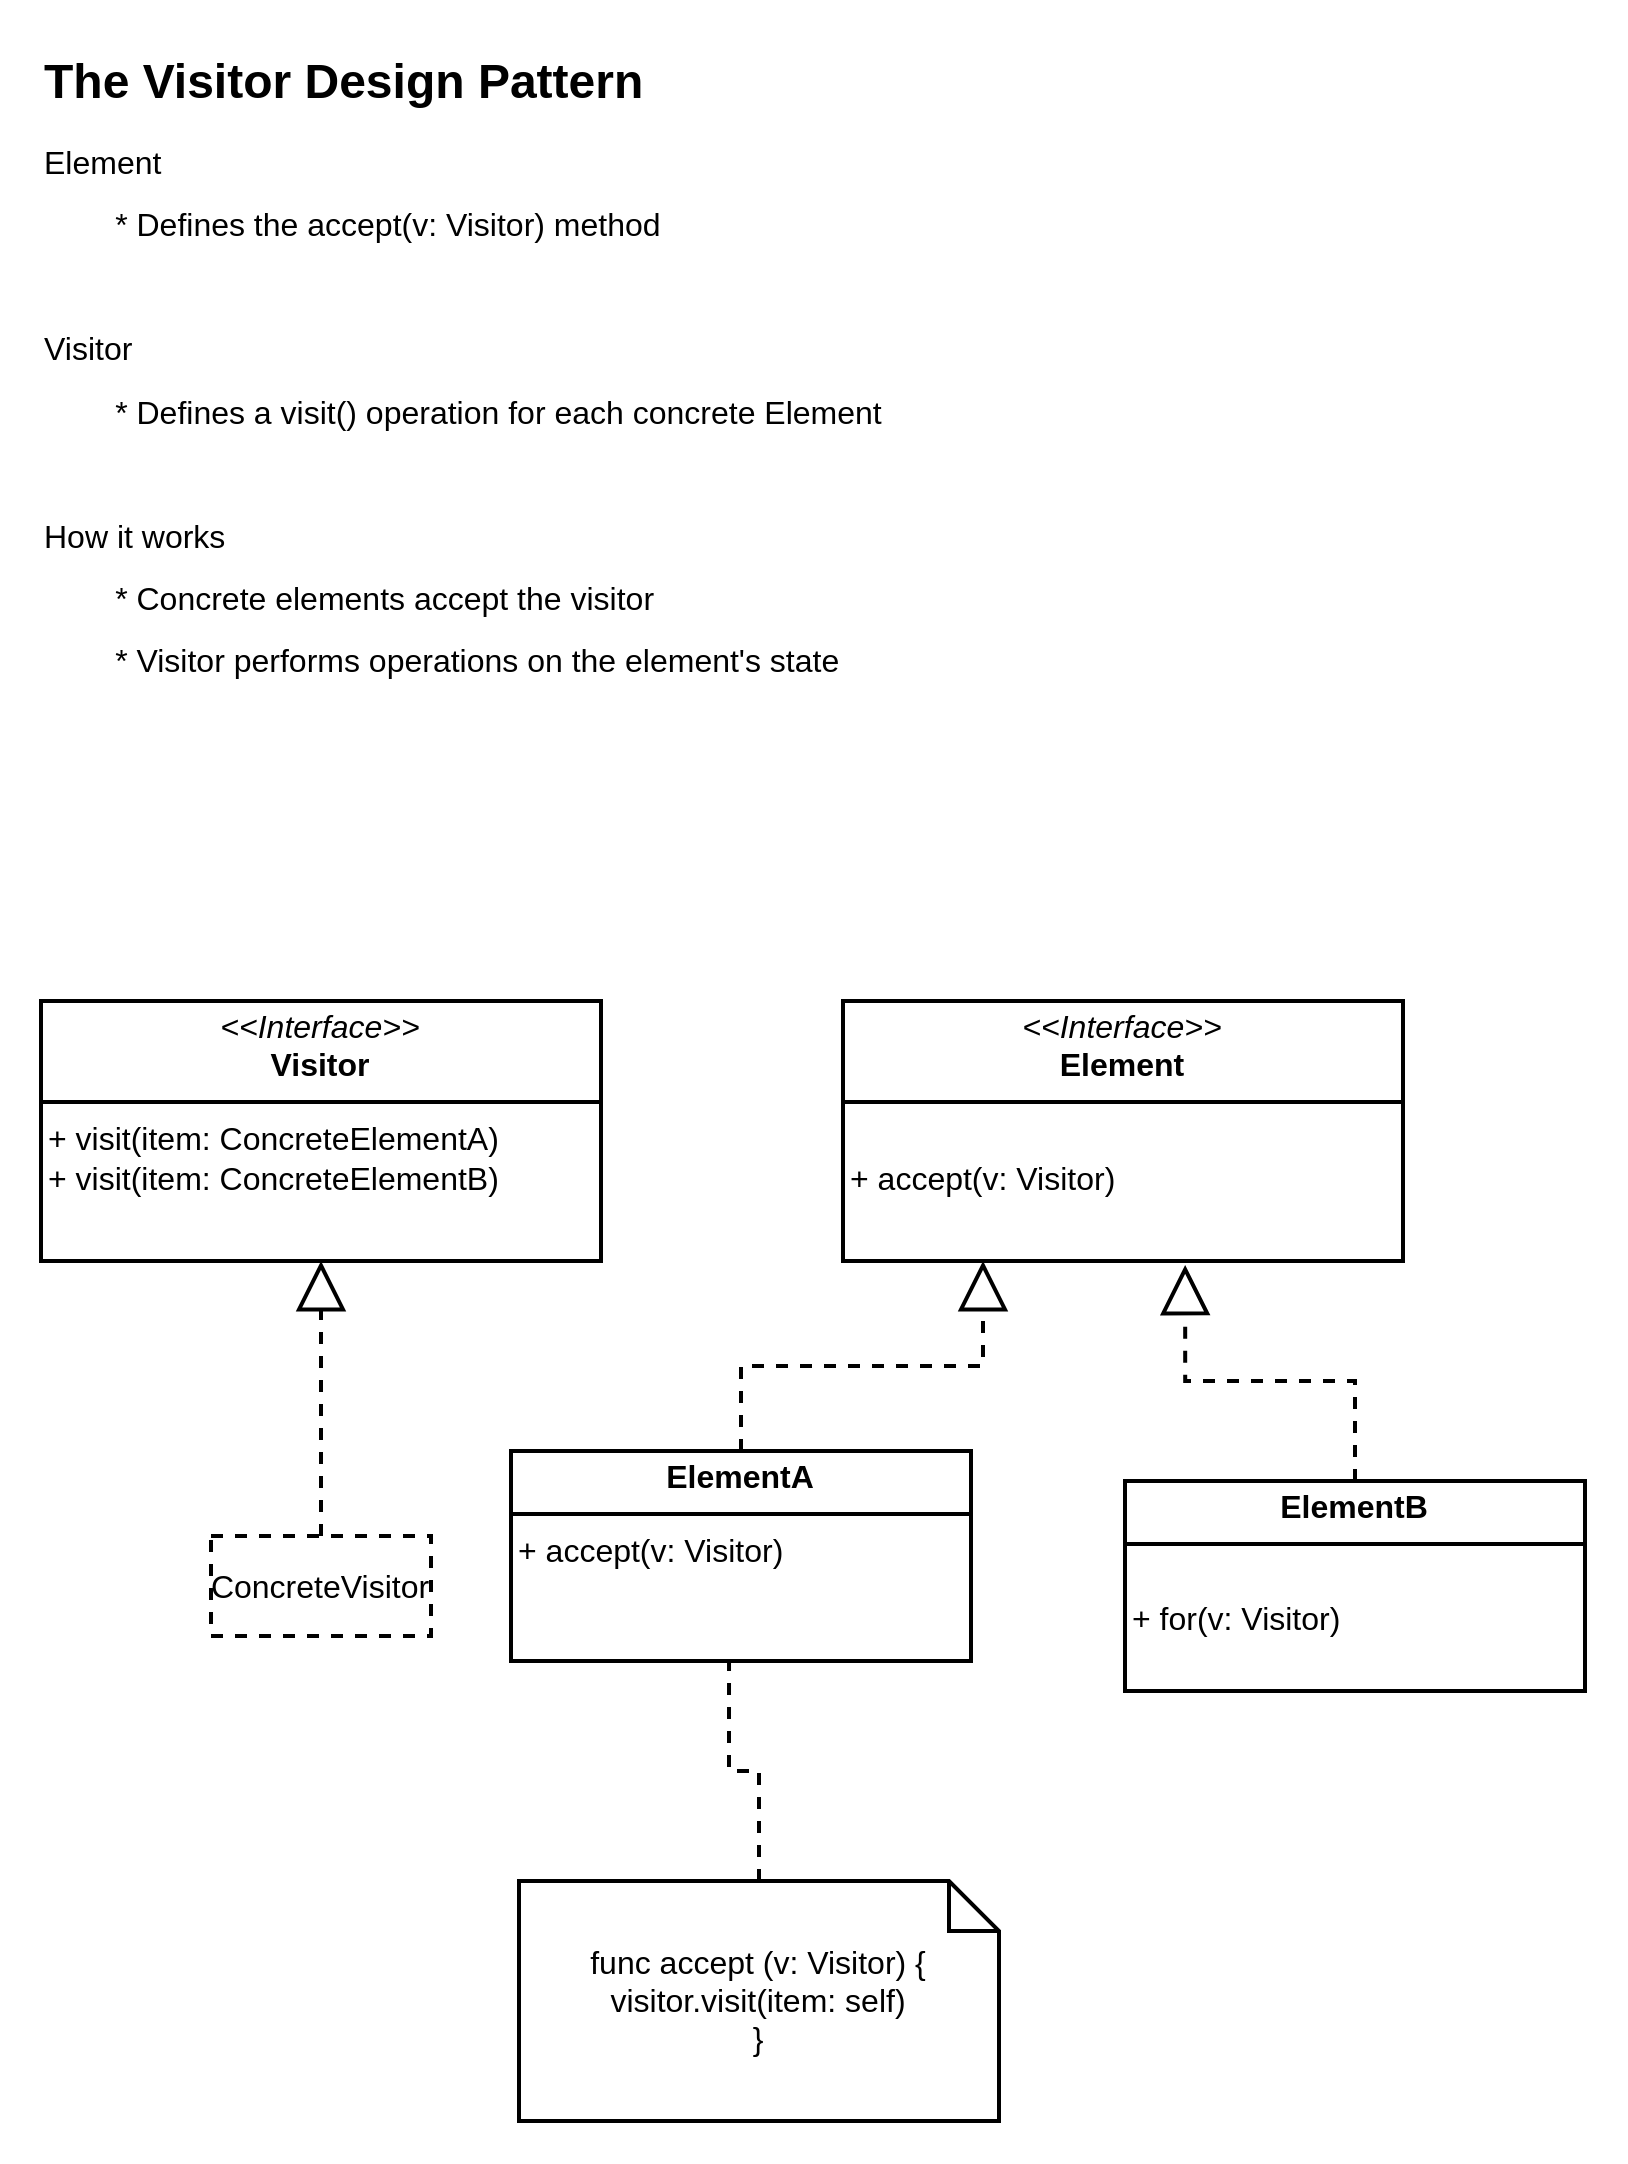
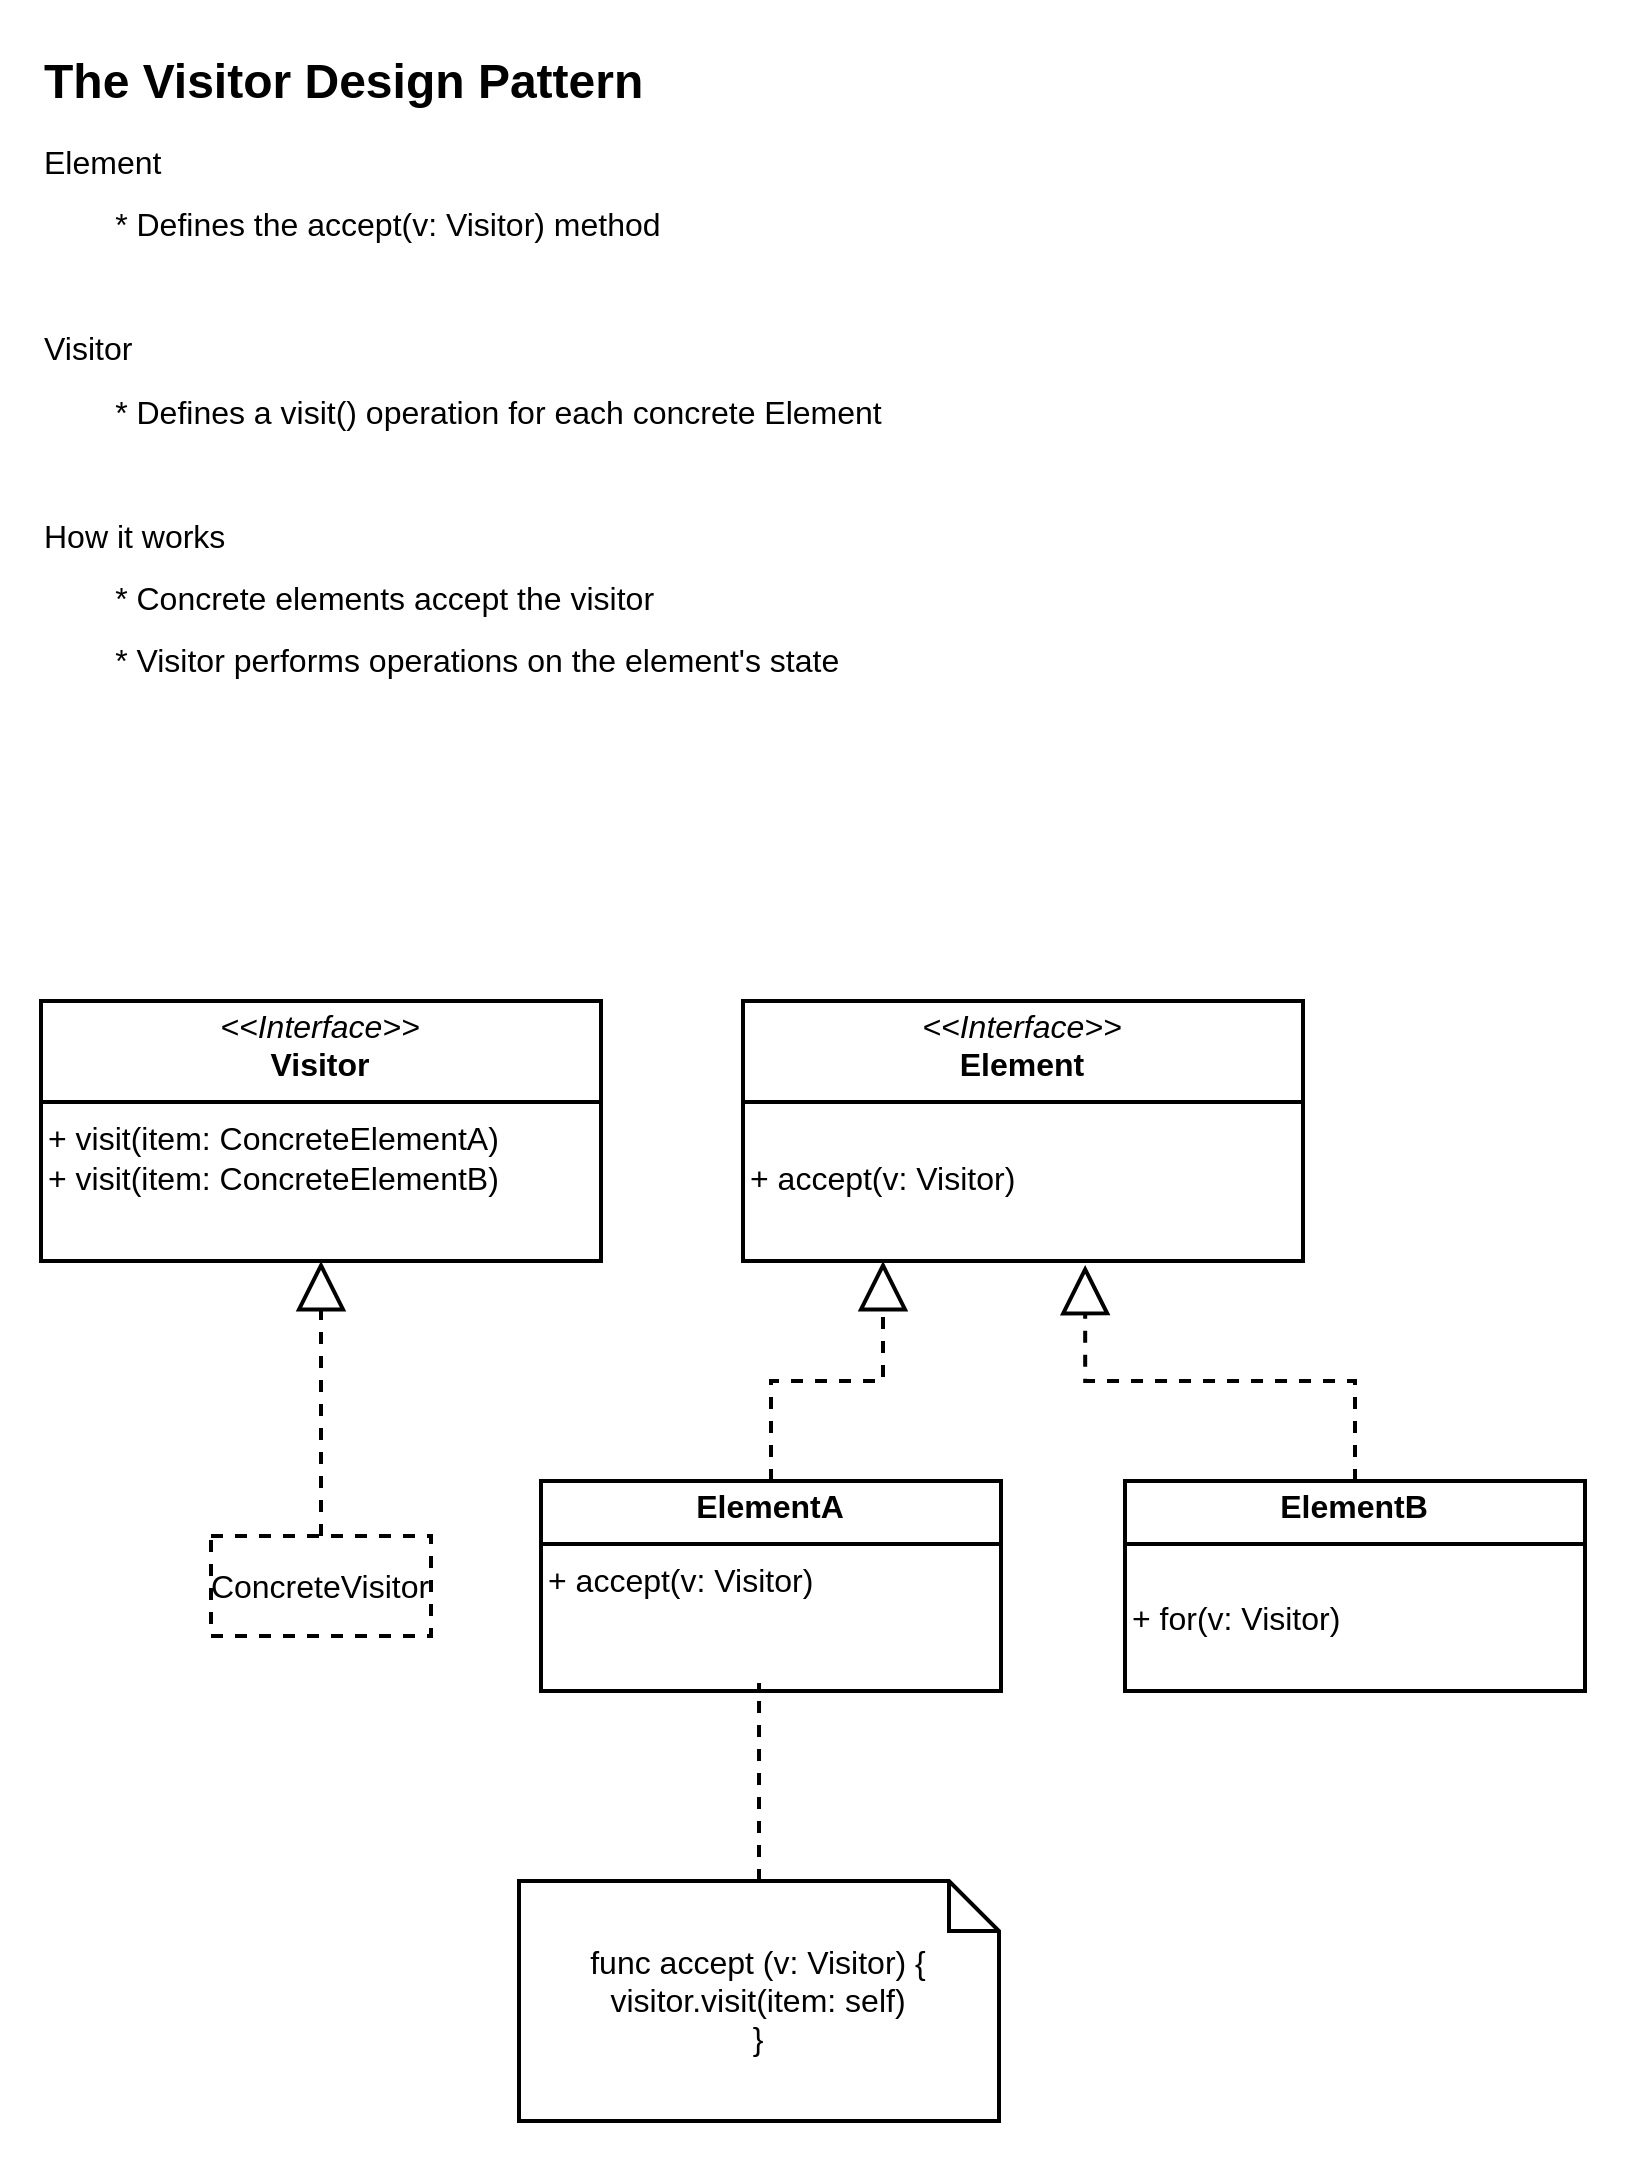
(1123, 1131) -> (1023, 1131)
(741, 1556) -> (771, 1586)
